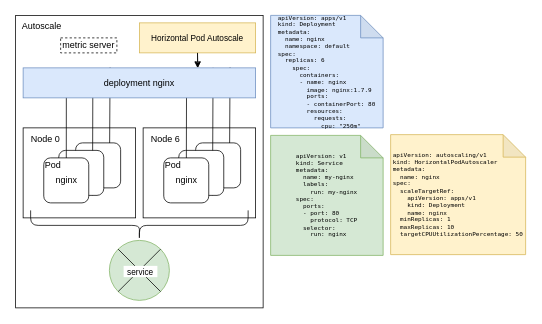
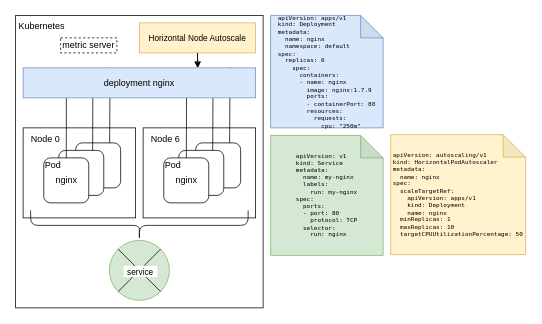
(42, 27) -> (42, 27)
(197, 38) -> (197, 38)
